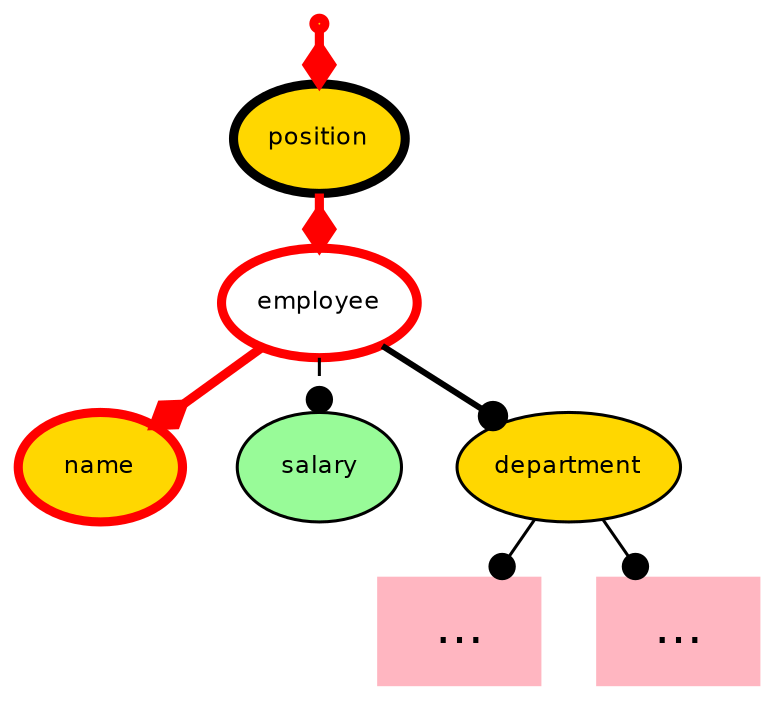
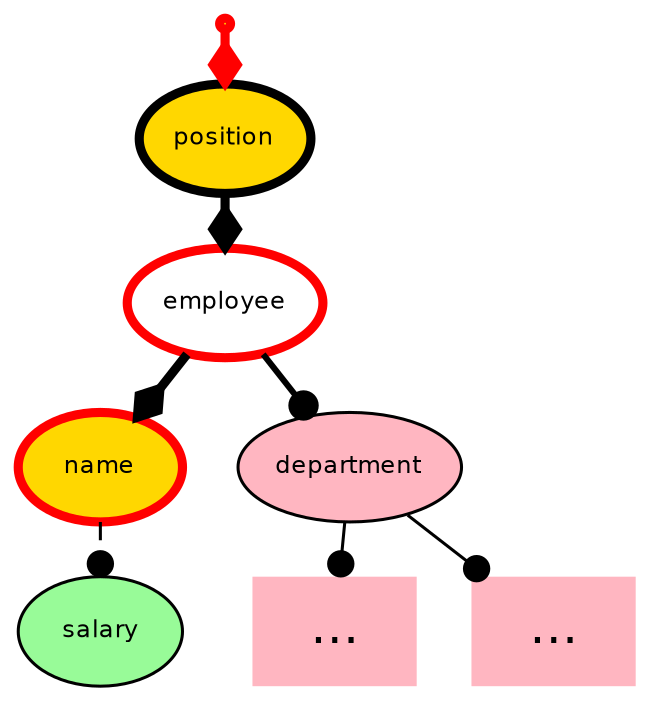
(319, 202) -> (225, 202)
(319, 373) -> (100, 537)
(223, 376) -> (174, 371)
(569, 467) -> (350, 467)
